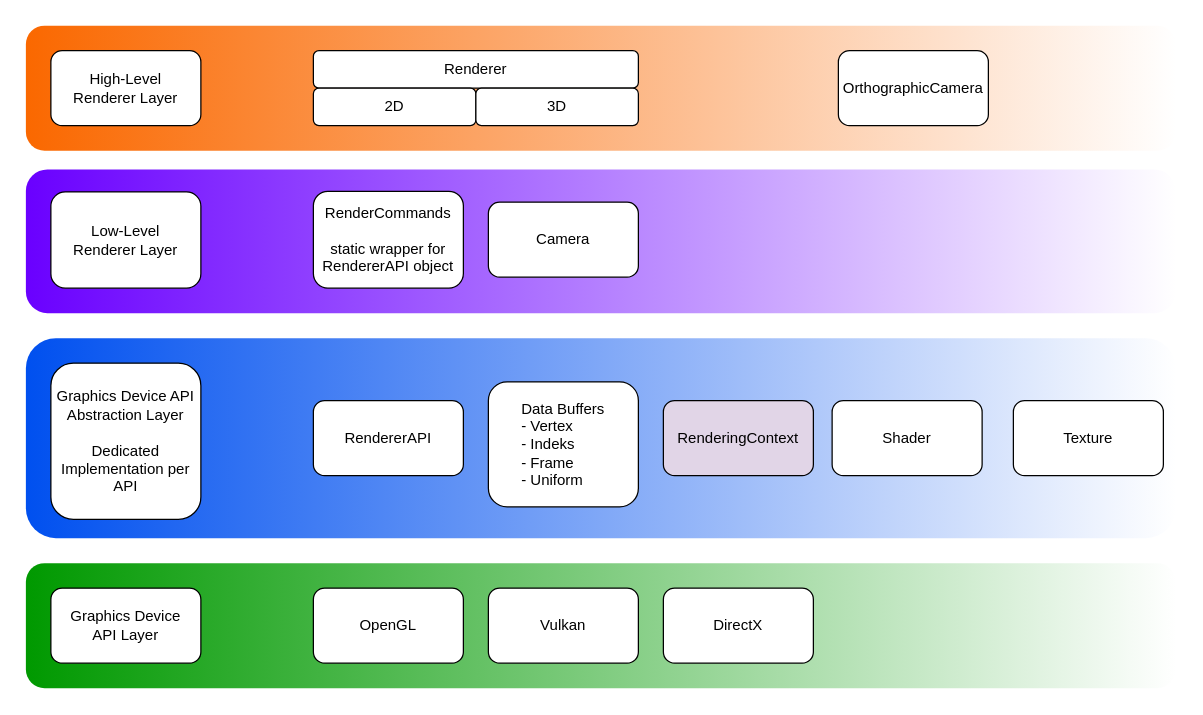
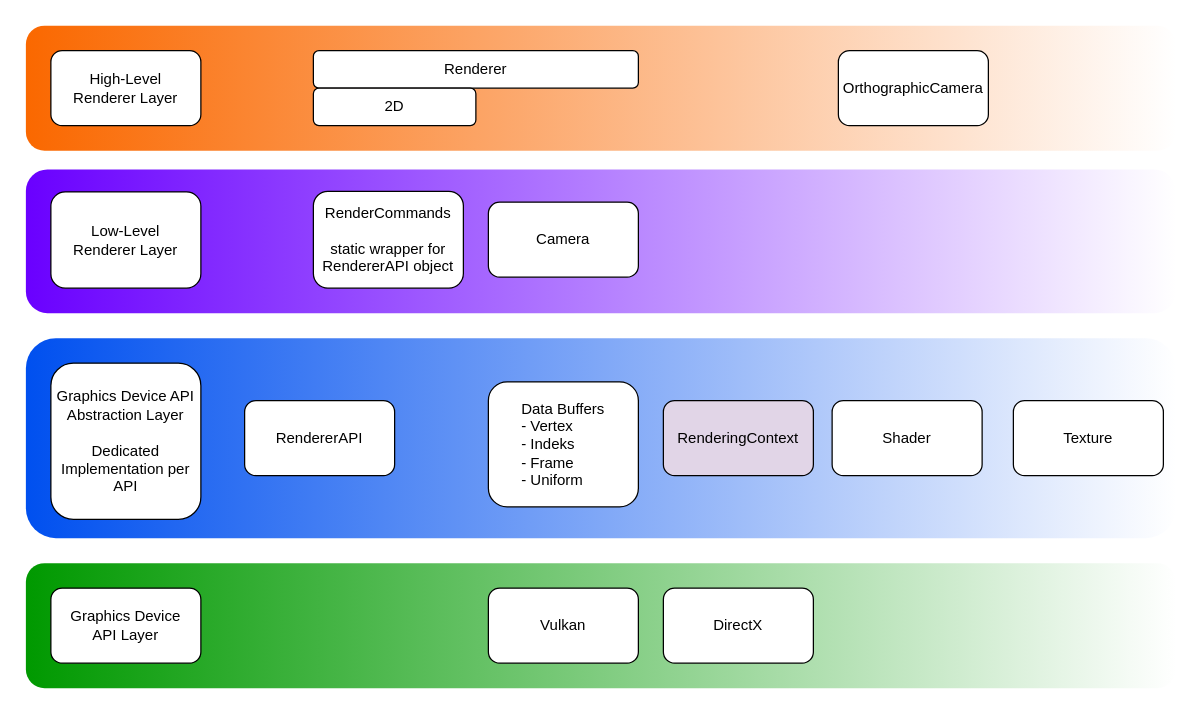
(557, 107) -> none
(388, 438) -> (319, 438)
(388, 626) -> none
